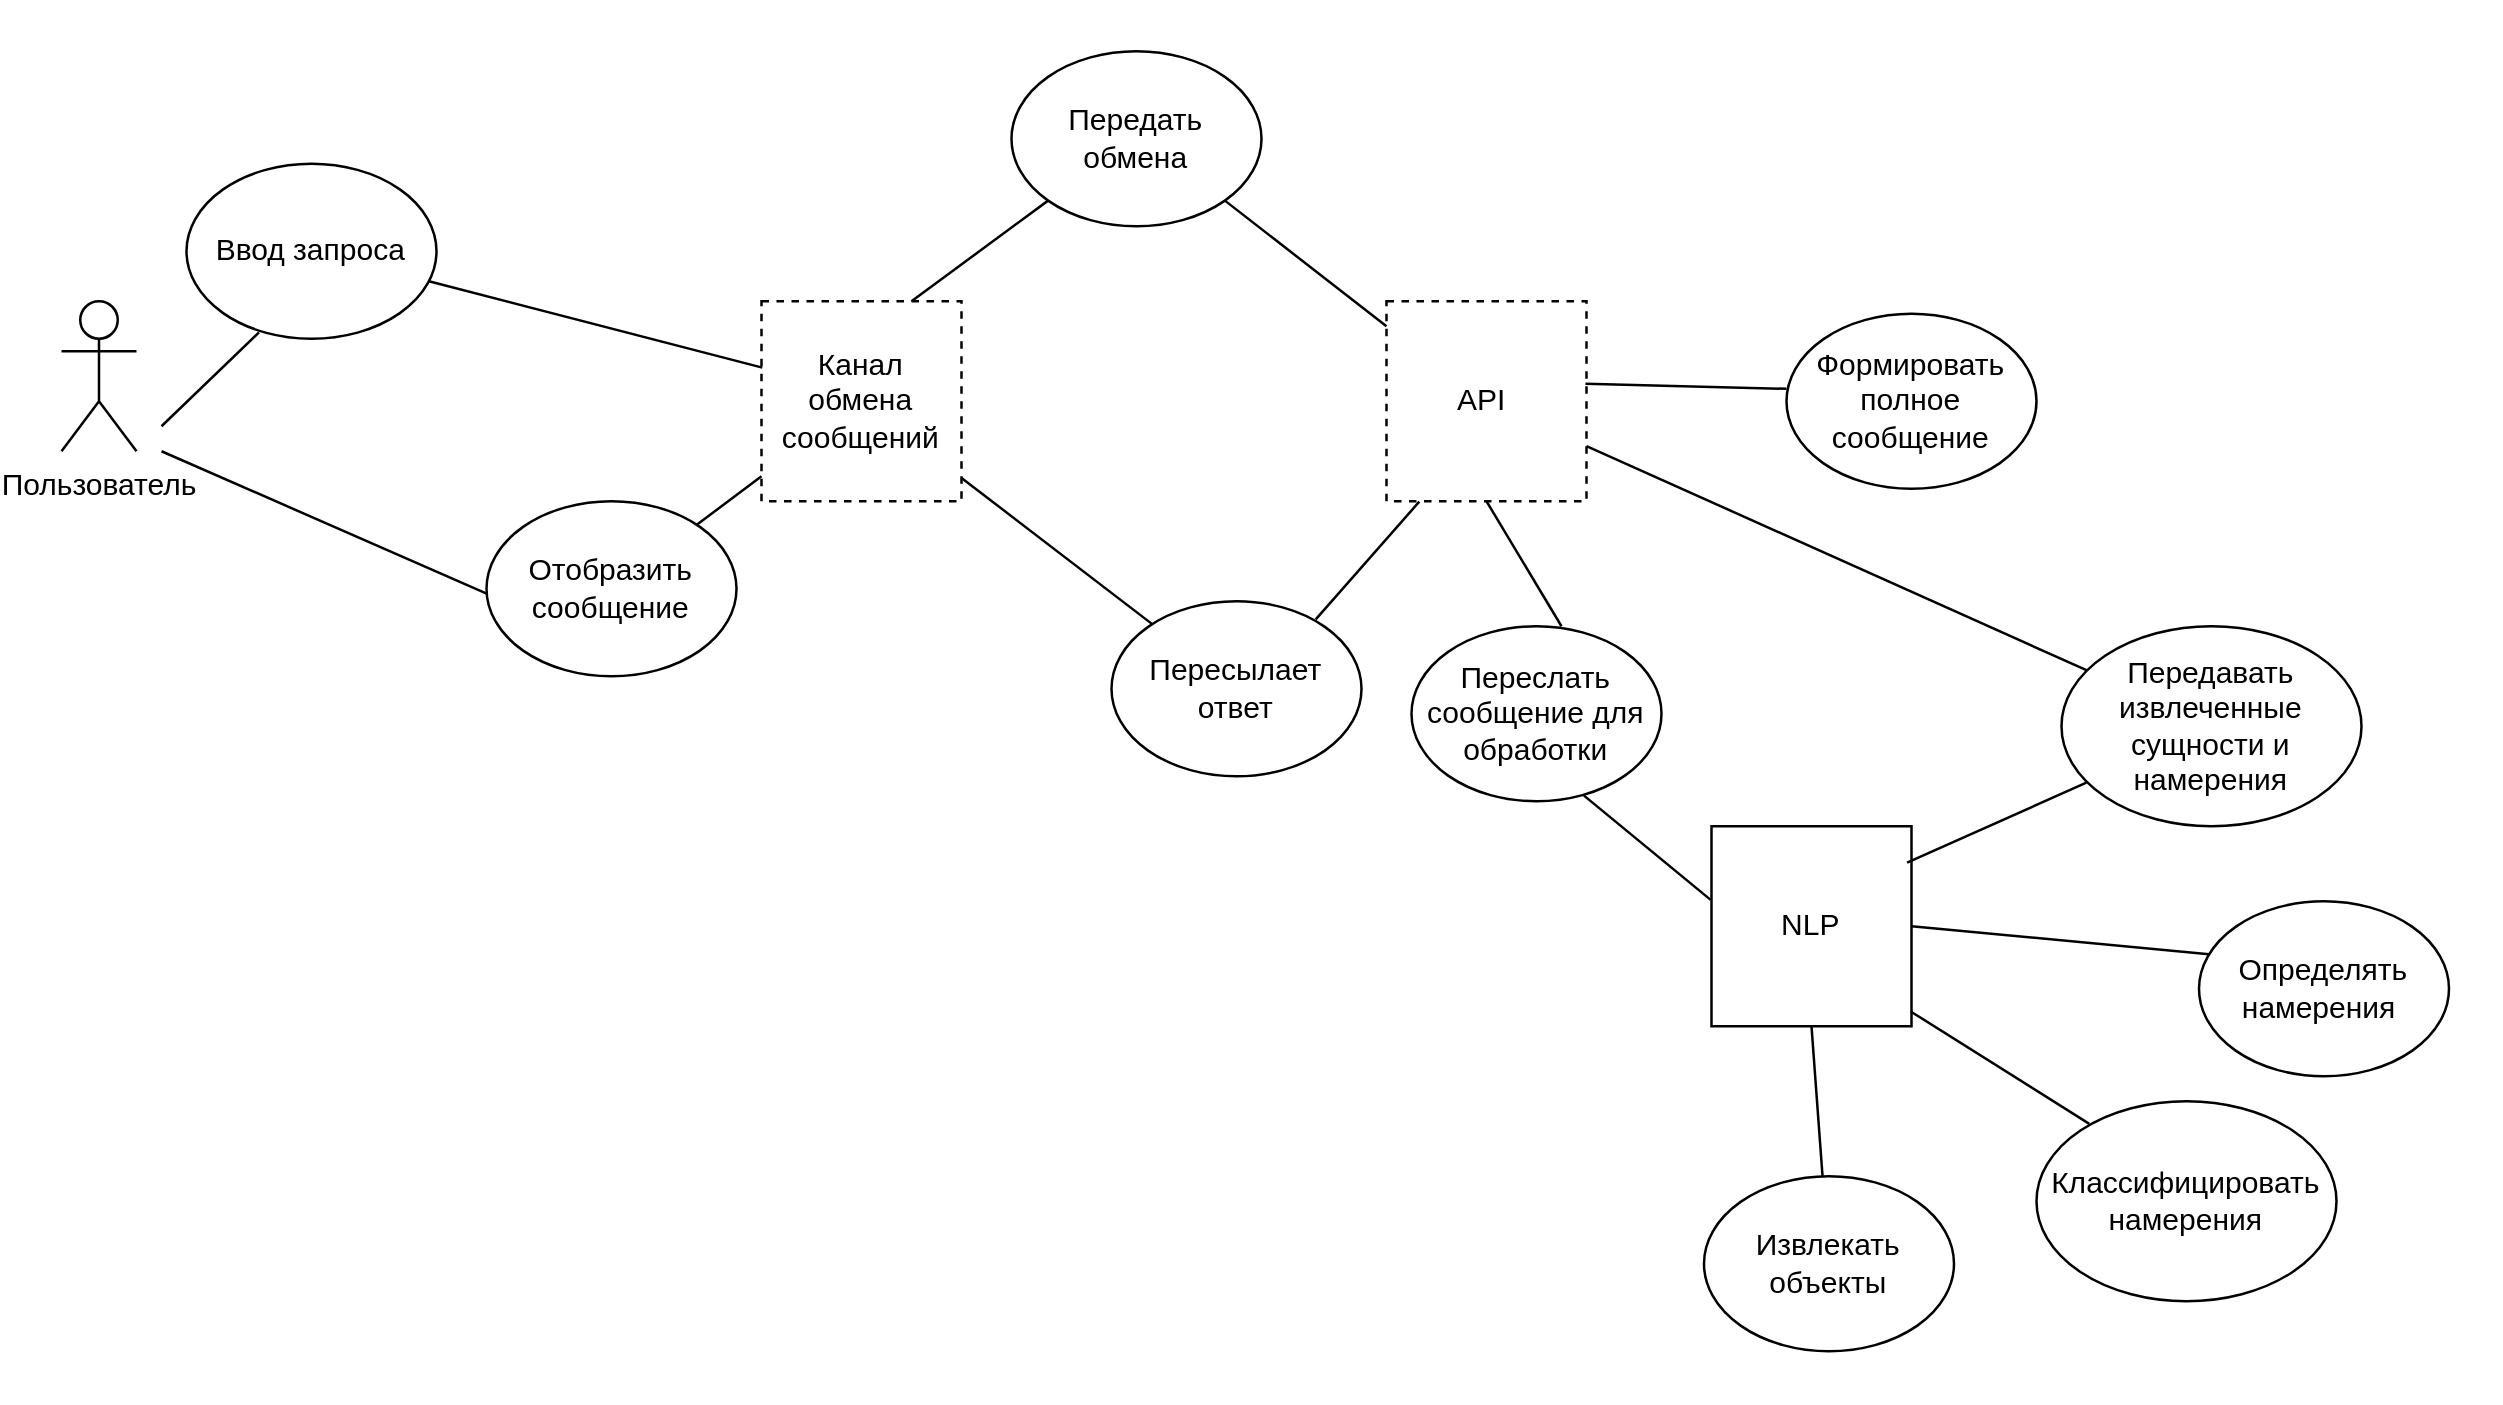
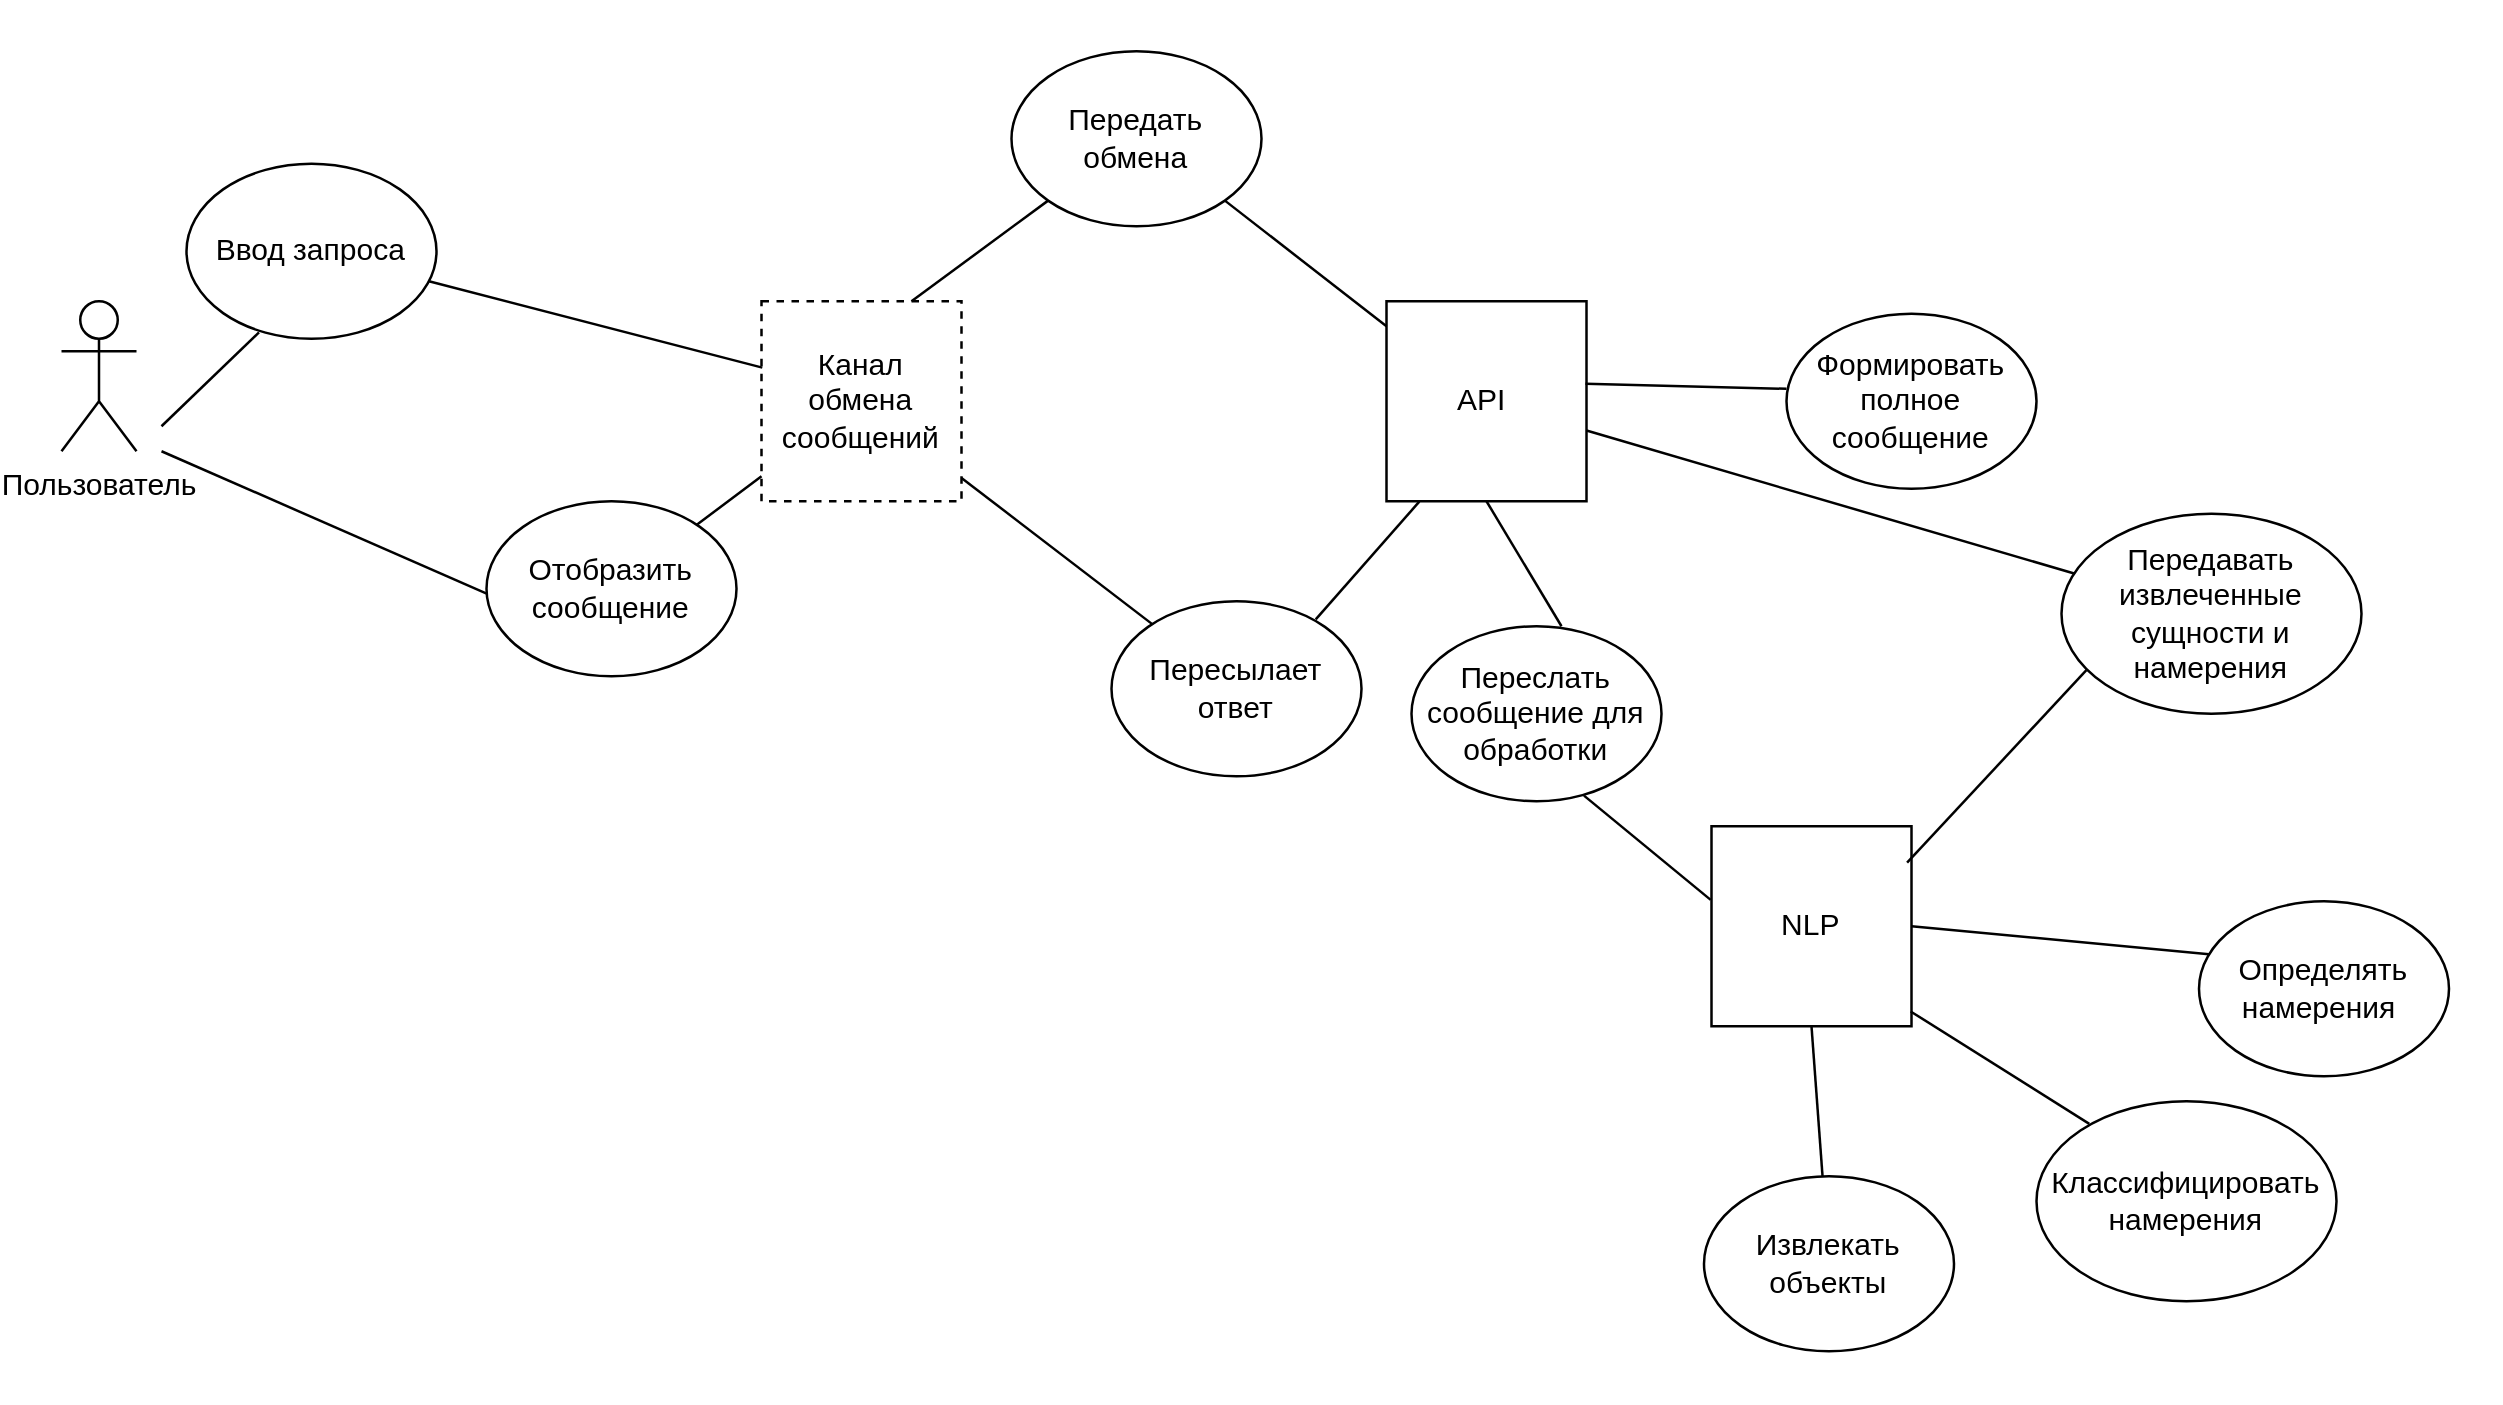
(1486, 401) -> (1486, 401)
(2211, 726) -> (2211, 614)
